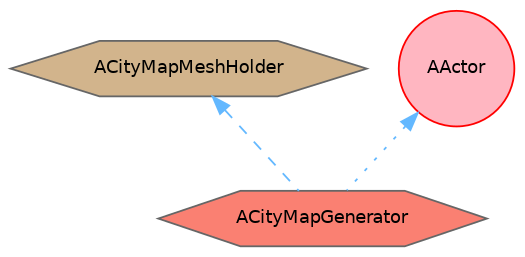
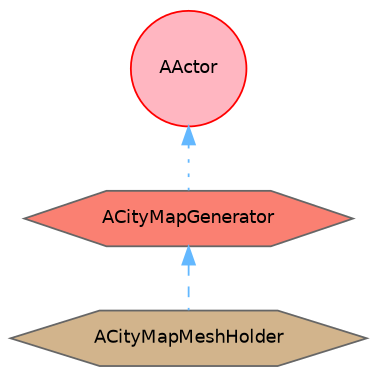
(262, 150) -> (189, 288)
